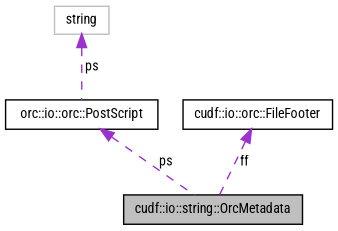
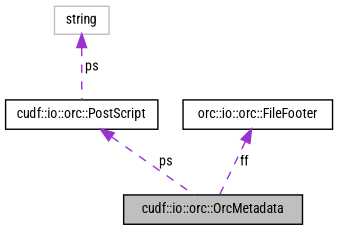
(82, 115) -> (82, 115)
(258, 115) -> (258, 115)
(213, 210) -> (213, 210)
